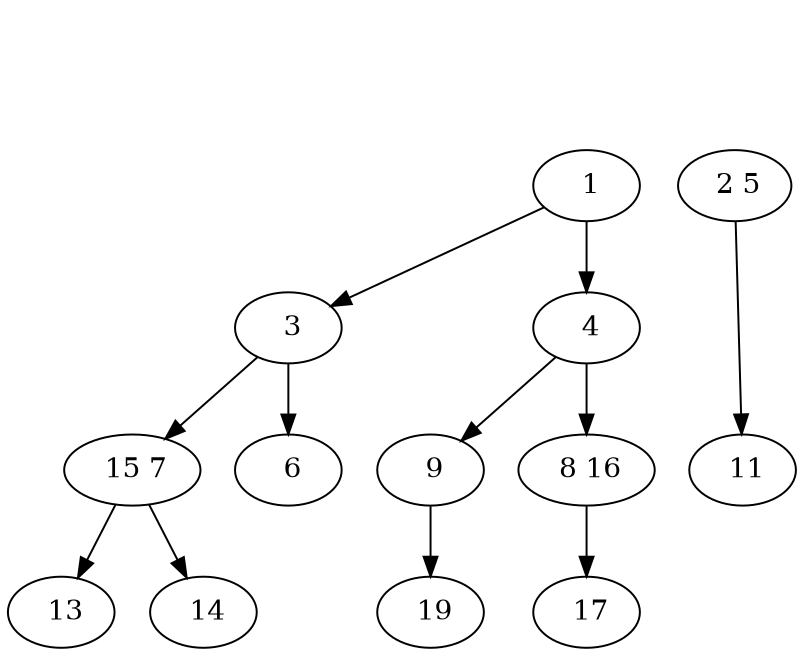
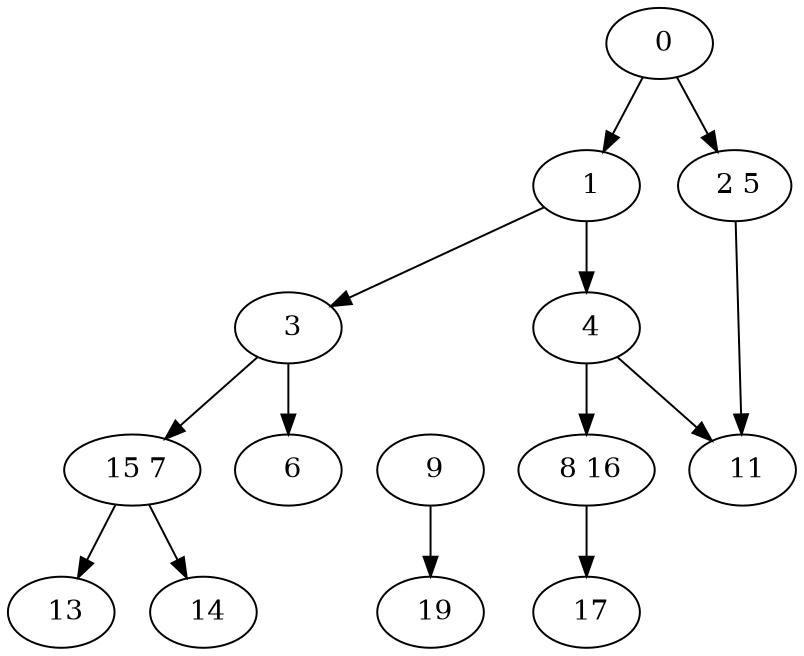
none -> (660, 43)
(516, 392) -> (657, 392)
